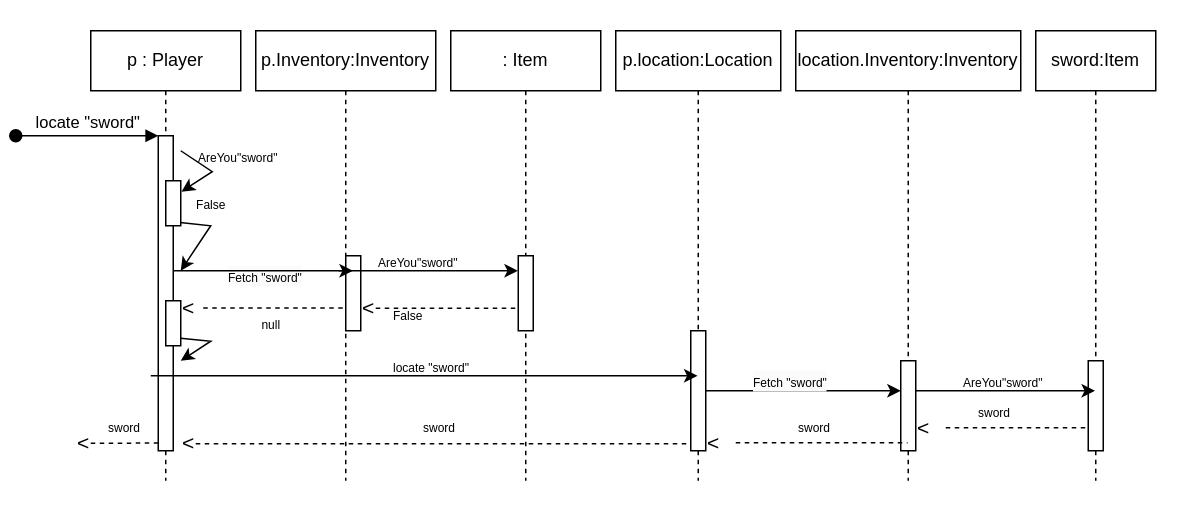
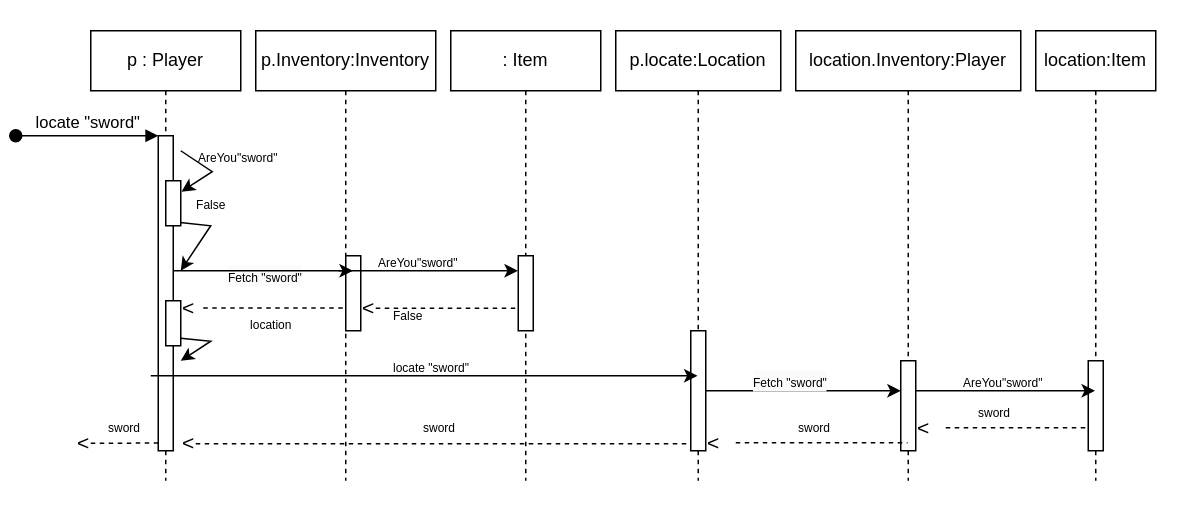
(698, 61) -> (698, 61)
(908, 61) -> (908, 61)
(1096, 61) -> (1096, 61)
(272, 323) -> (272, 323)
